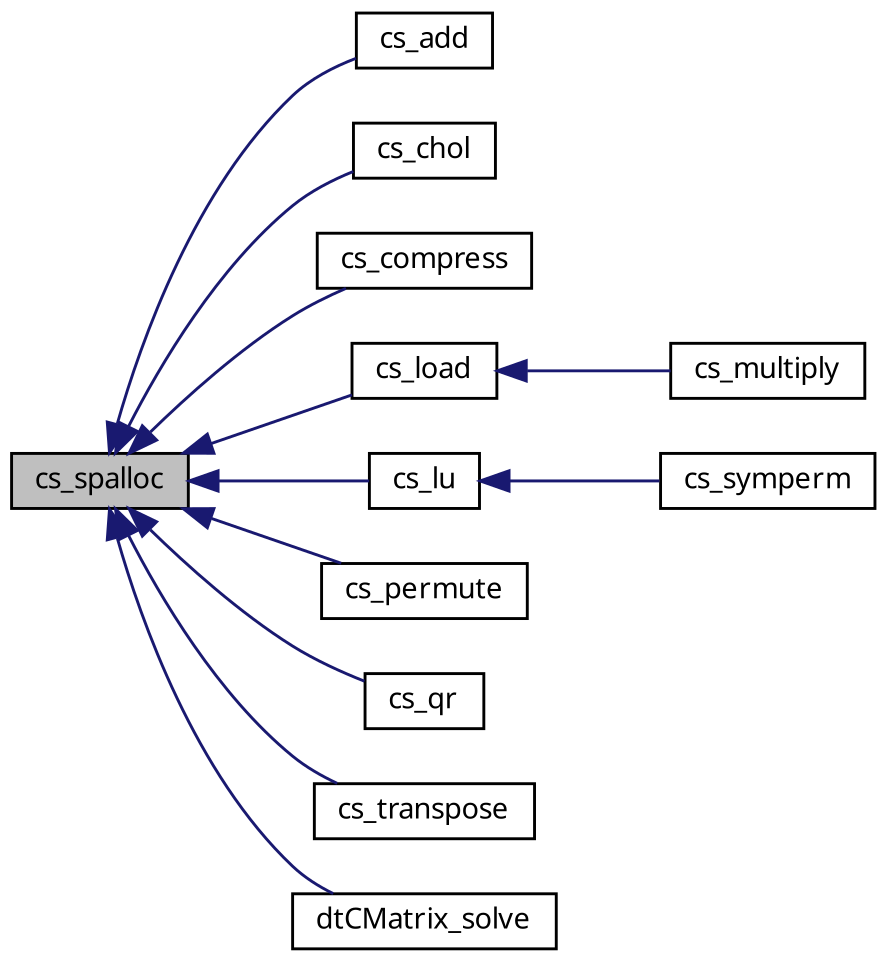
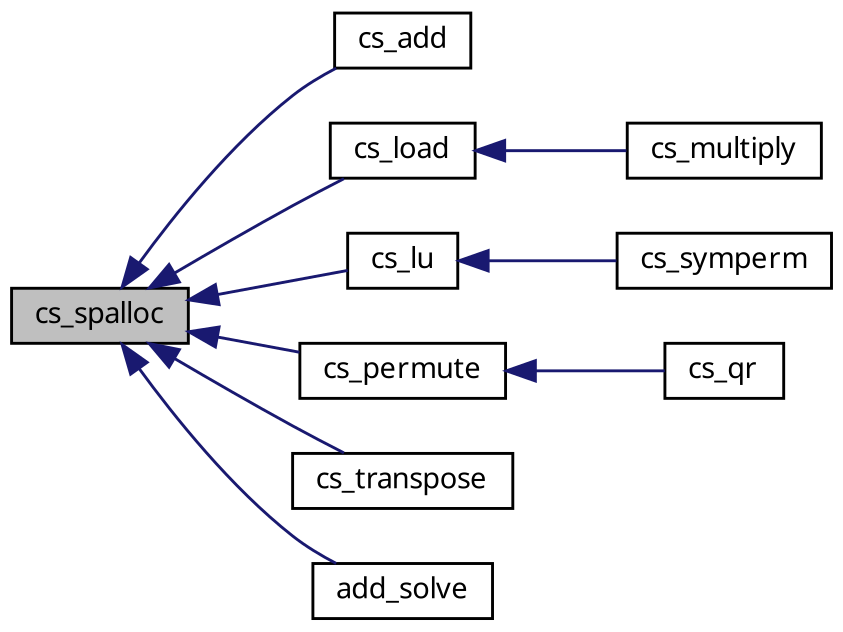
(424, 151) -> none
(424, 261) -> none
(250, 616) -> (600, 371)
(424, 921) -> (403, 591)
